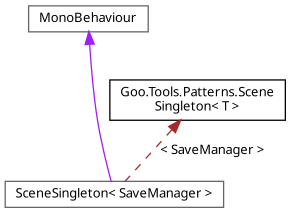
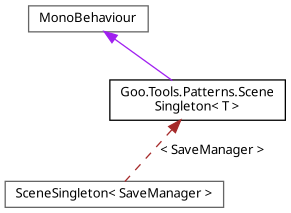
(97, 114) -> (143, 60)
